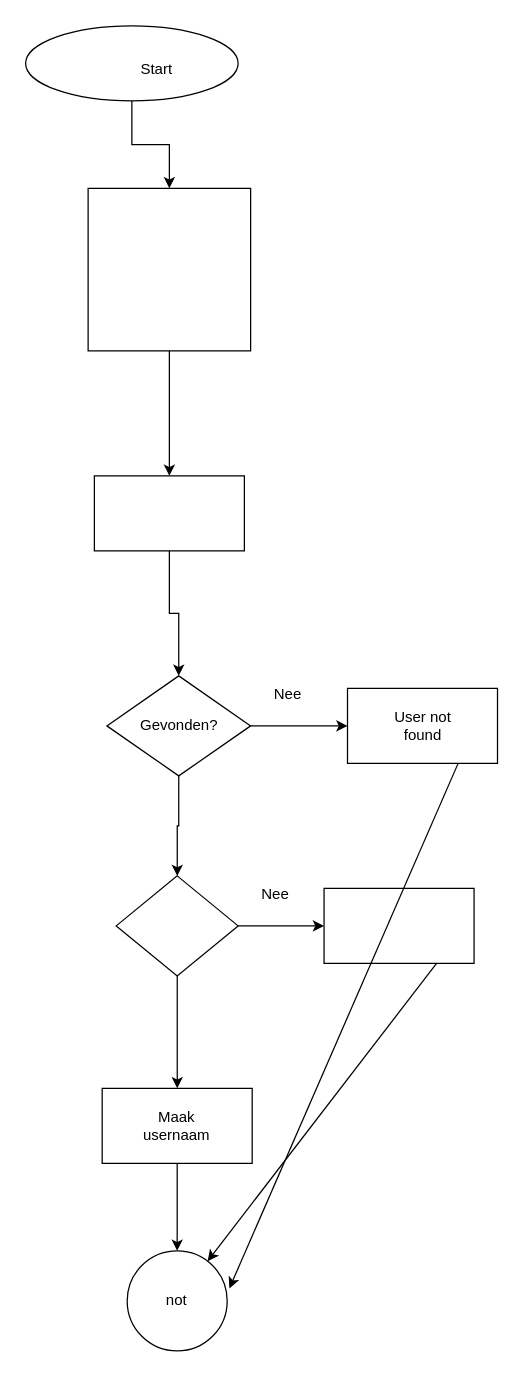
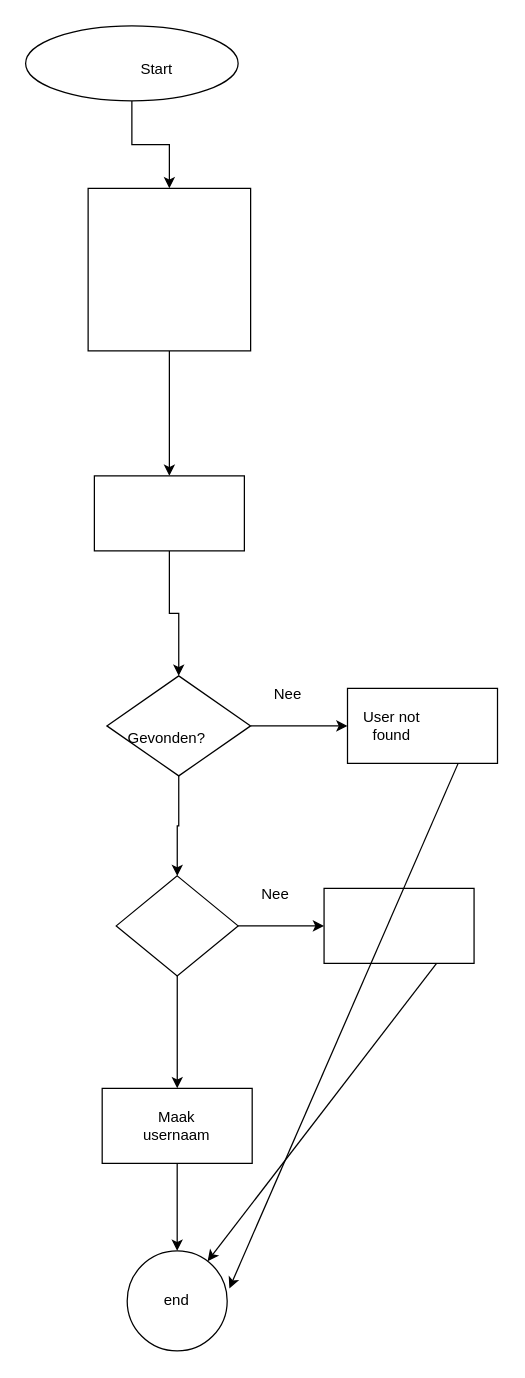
(179, 726) -> (166, 738)
(423, 726) -> (391, 726)
(177, 1301) -> (177, 1301)
